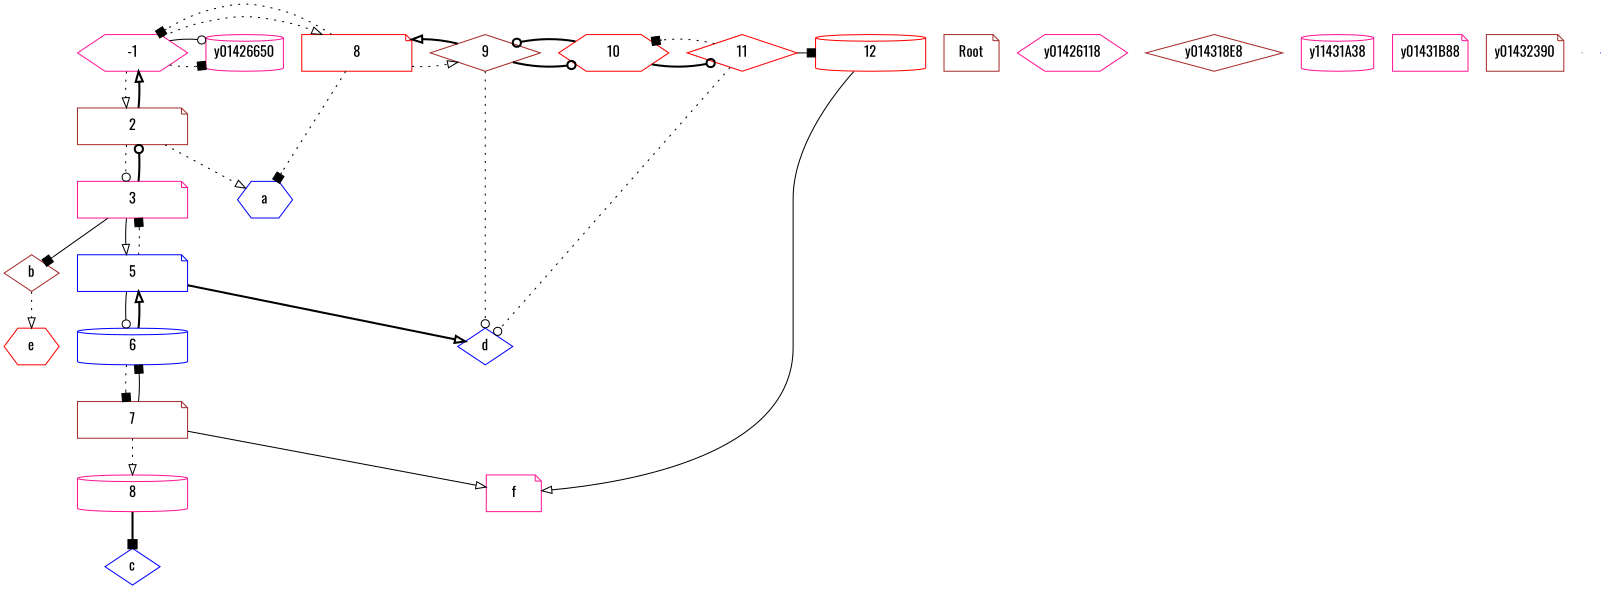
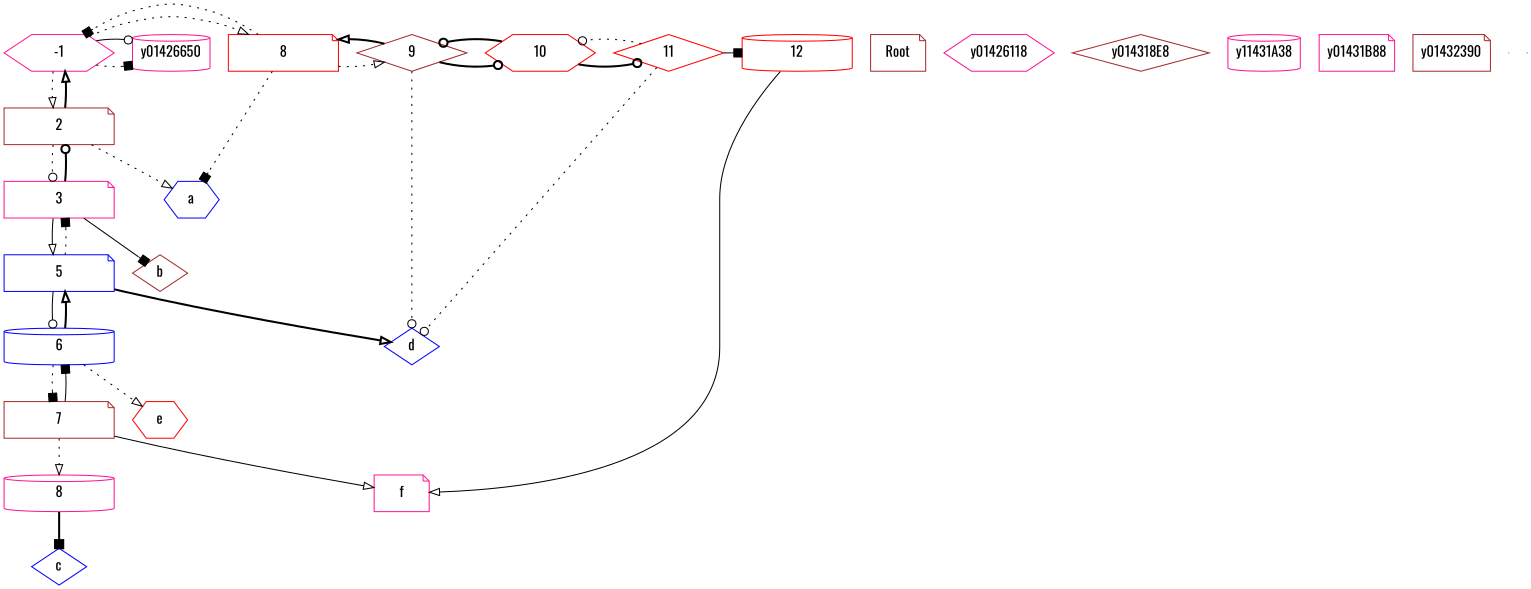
(689, 40) -> (614, 39)
(32, 305) -> (109, 383)
